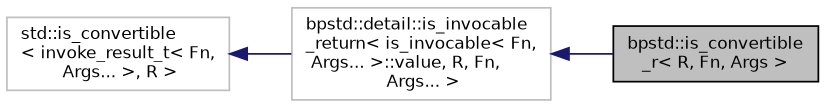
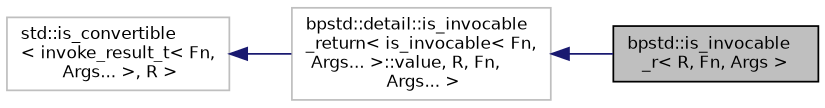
(716, 54) -> (716, 54)
